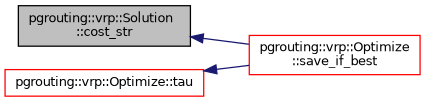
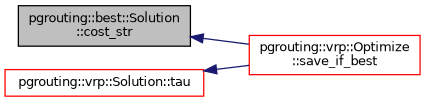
(104, 26) -> (104, 26)
(104, 83) -> (104, 83)
